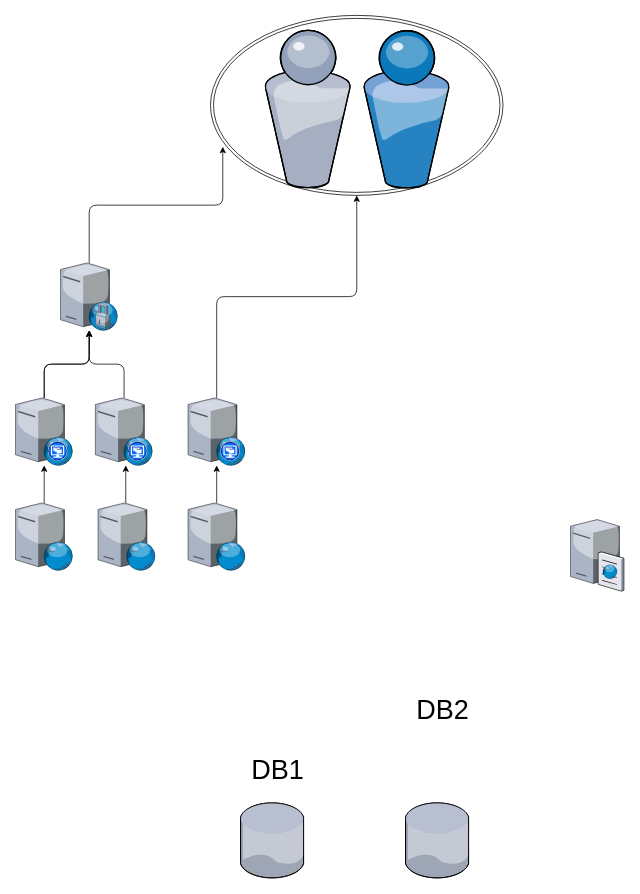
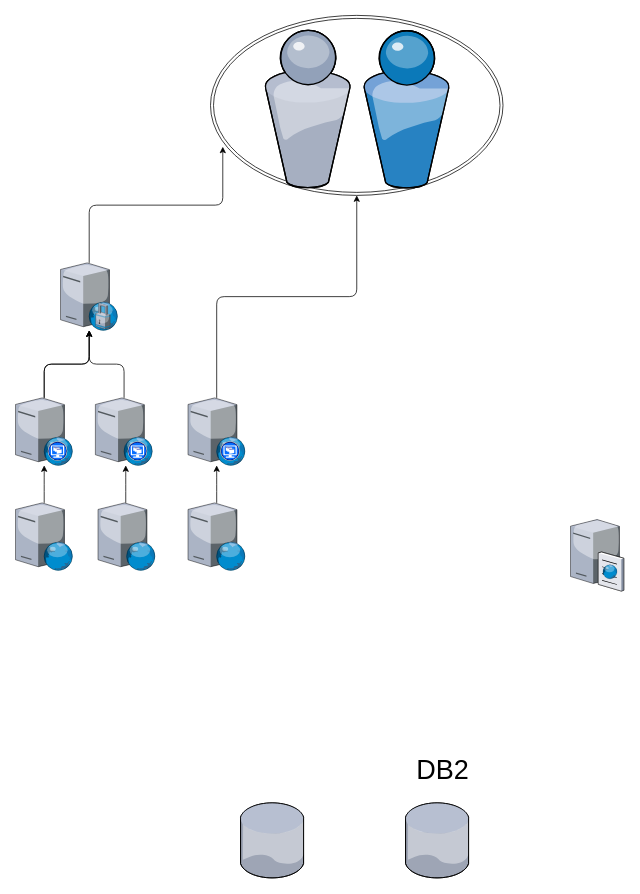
(443, 709) -> (443, 769)
(278, 769) -> none
